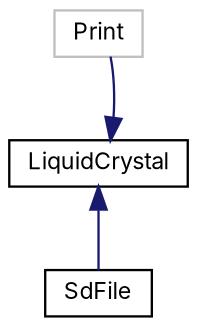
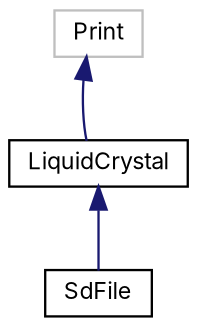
(114, 87) -> (83, 110)
